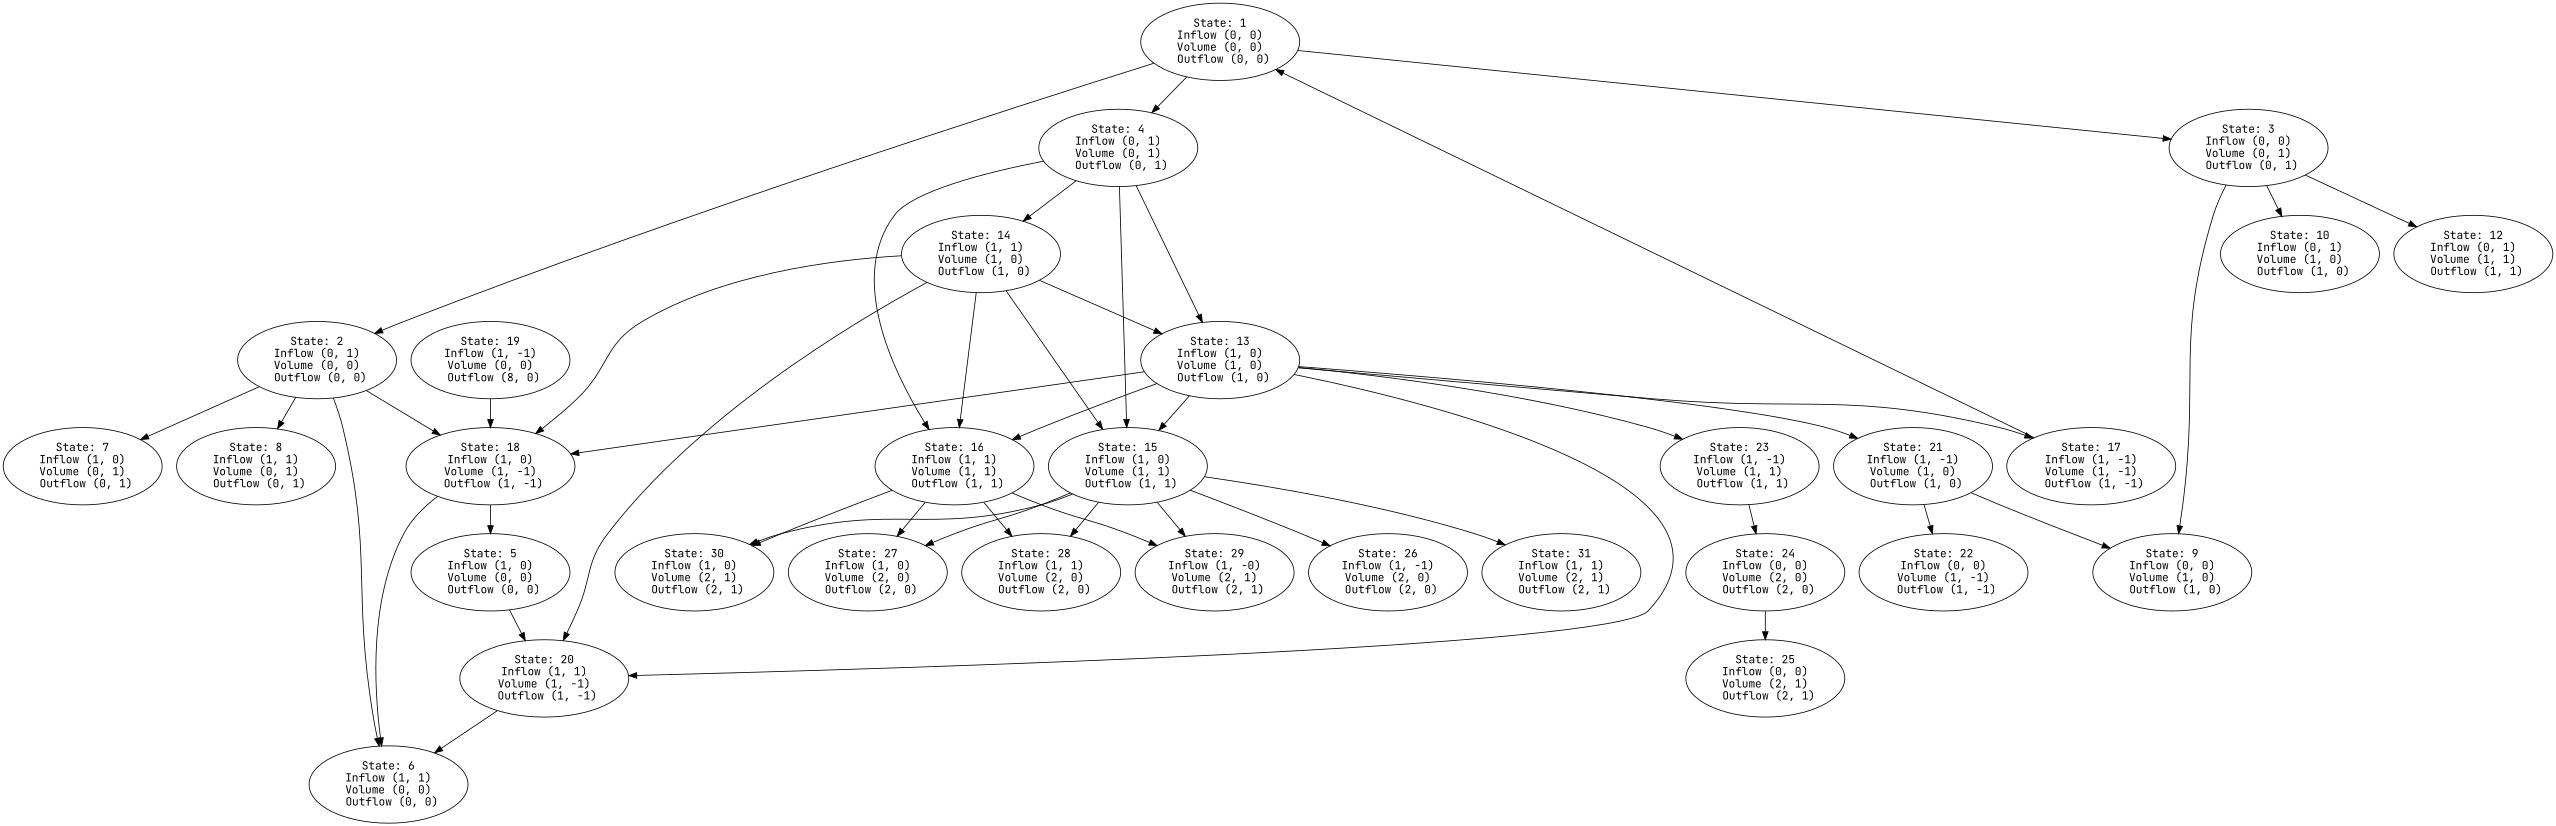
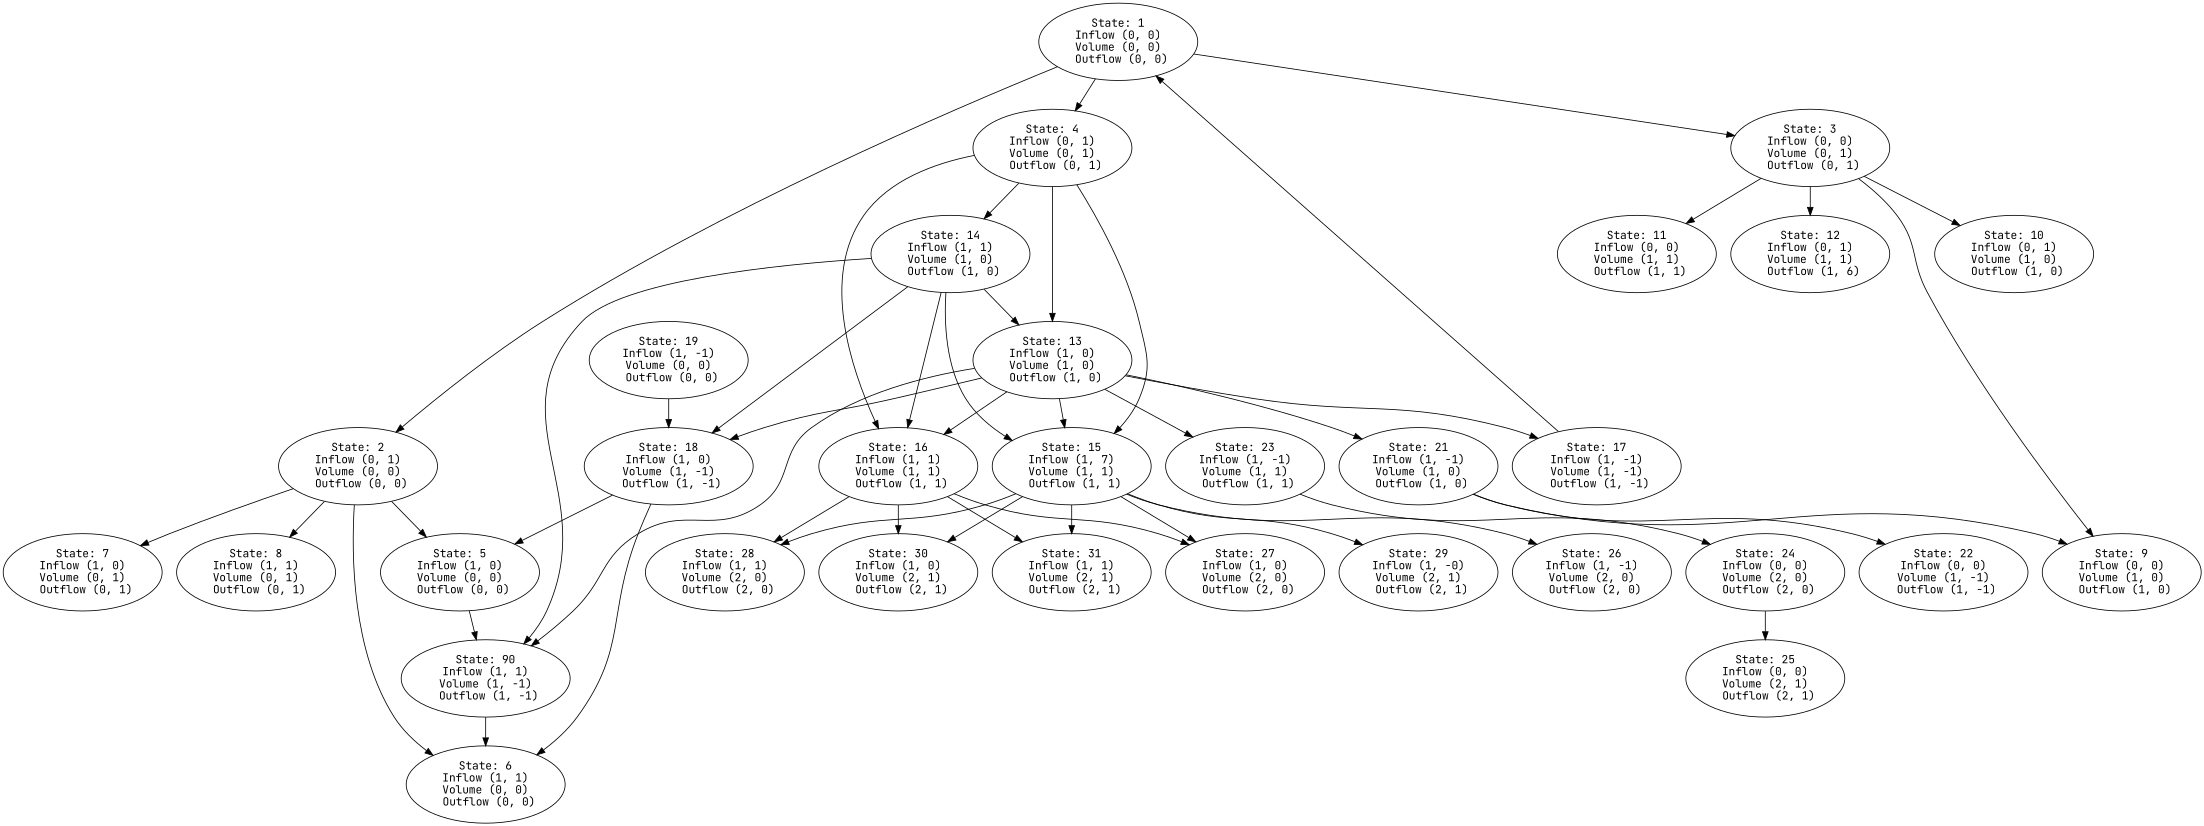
none -> (1637, 254)
(2473, 254) -> (1810, 254)
(490, 360) -> (669, 360)
(400, 411) -> (406, 516)
(1128, 466) -> (1072, 466)
(1077, 517) -> (980, 516)
(544, 678) -> (486, 678)
